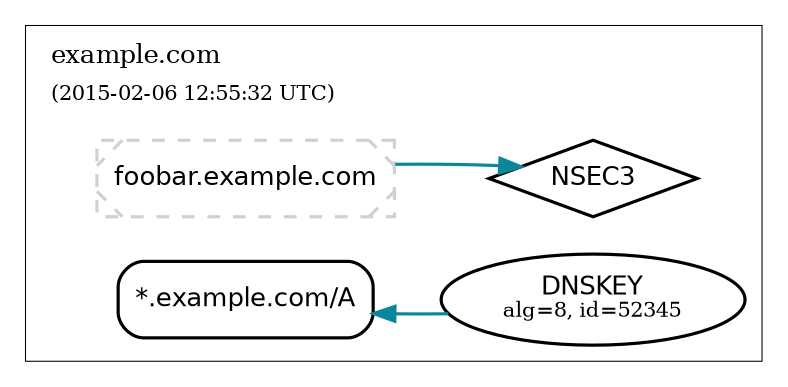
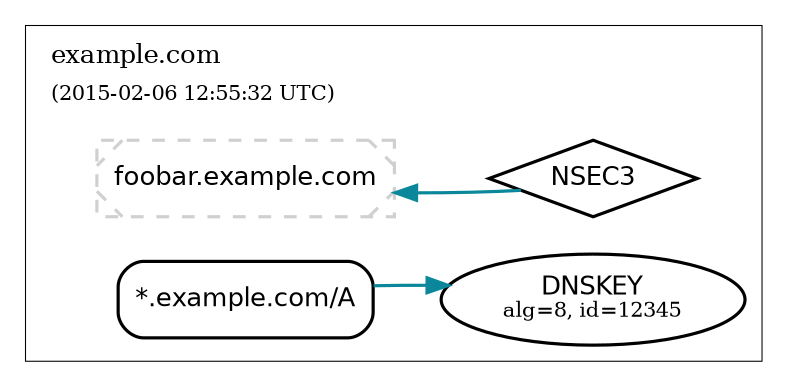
(447, 164) -> (469, 192)
(593, 310) -> (593, 310)
(422, 314) -> (400, 285)
